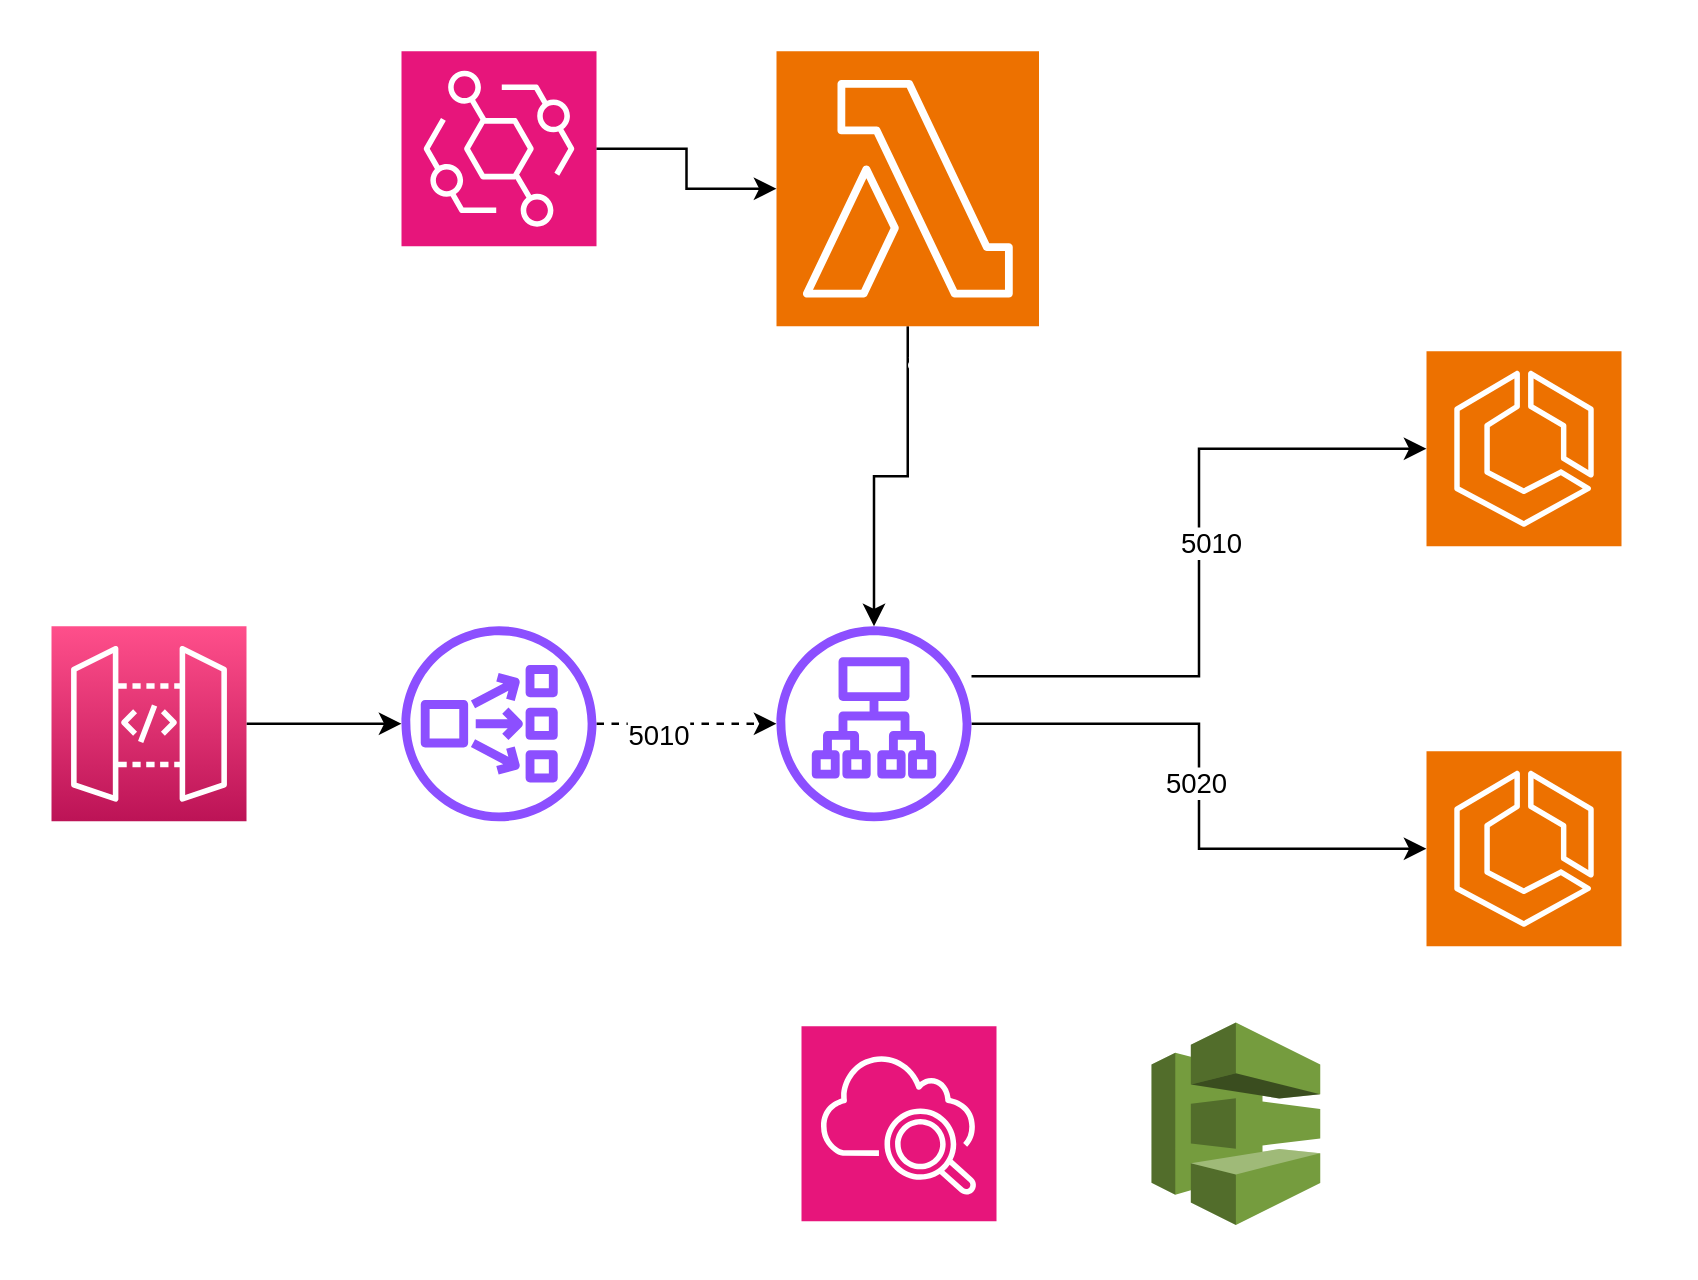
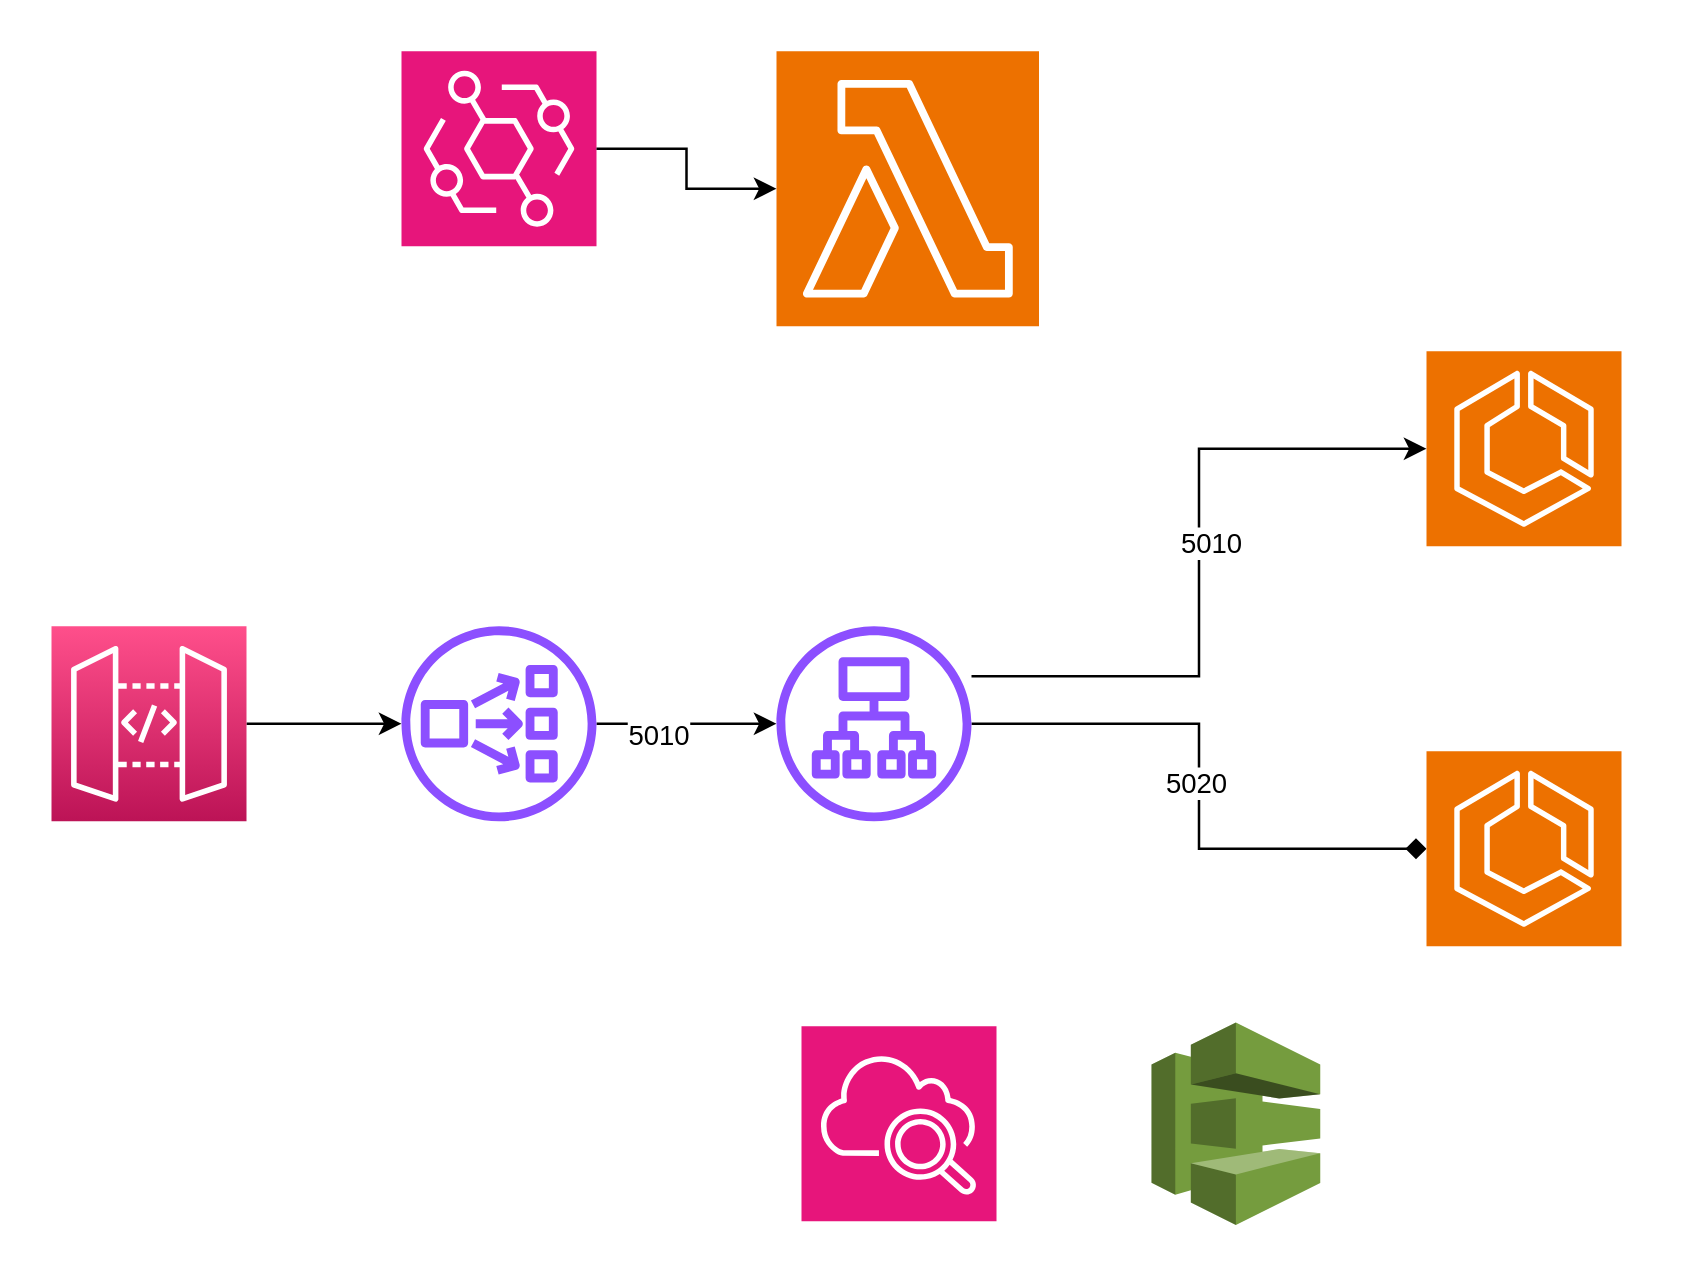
(899, 476) -> none
(726, 724) -> (726, 724)
(1407, 849) -> (1406, 849)
